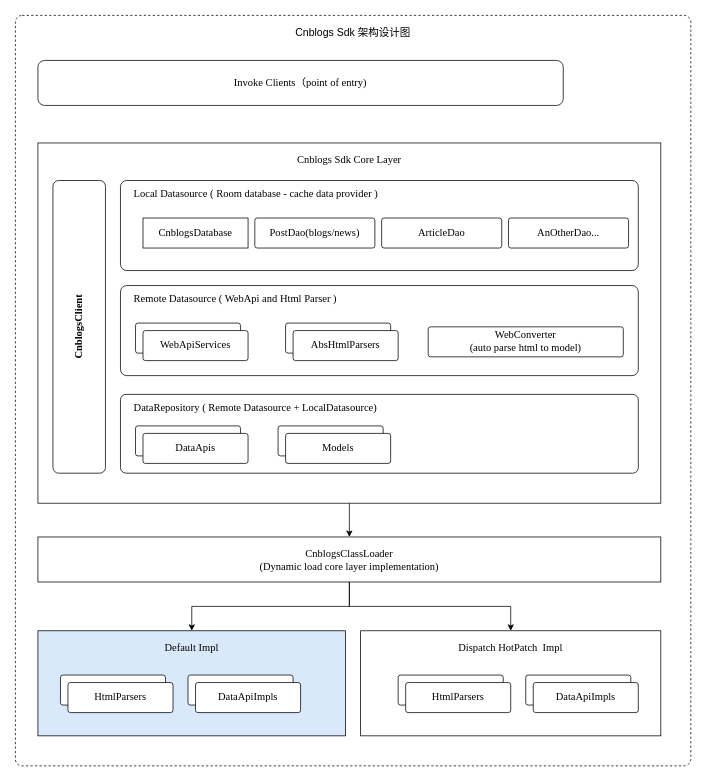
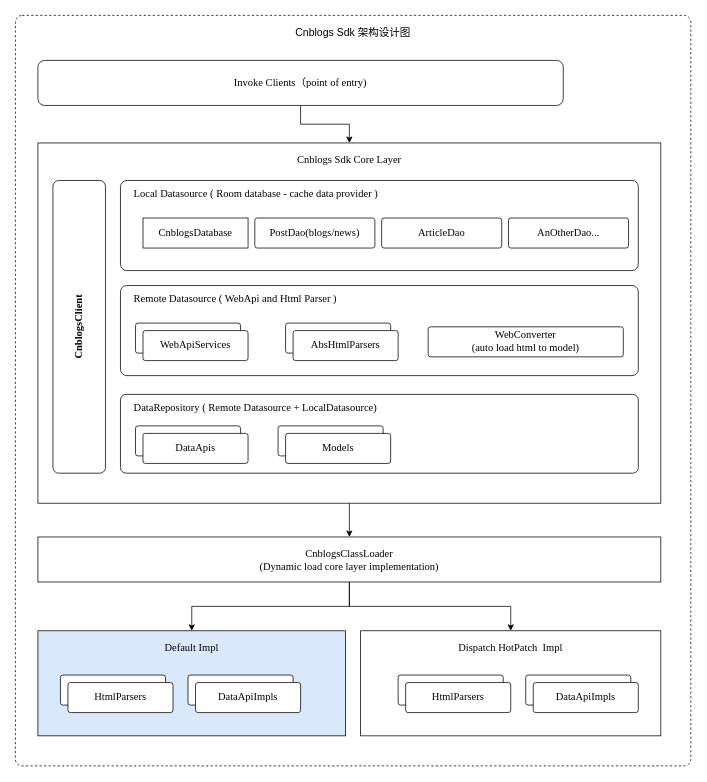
none -> (322, 124)
(525, 342) -> (525, 342)
